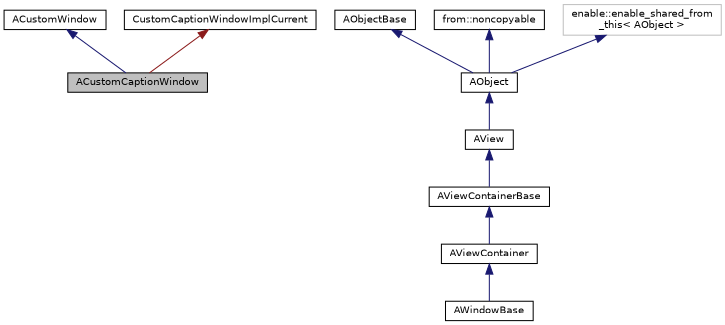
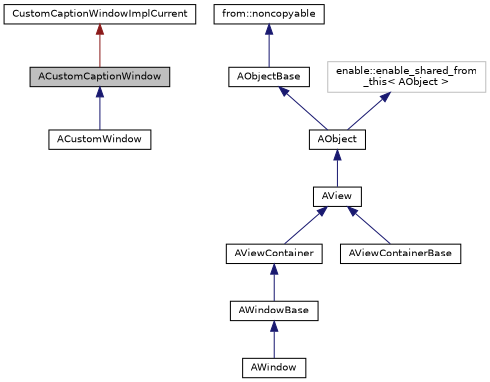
(101, 54) -> (100, 113)
(489, 56) -> (269, 51)
(489, 231) -> (302, 229)
none -> (274, 368)
